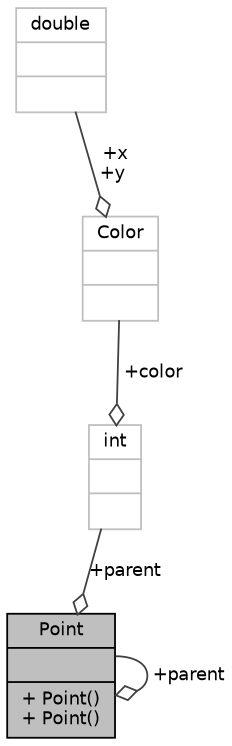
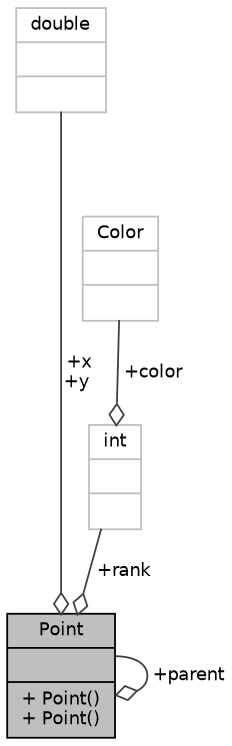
(88, 154) -> (61, 352)
(122, 572) -> (122, 572)
